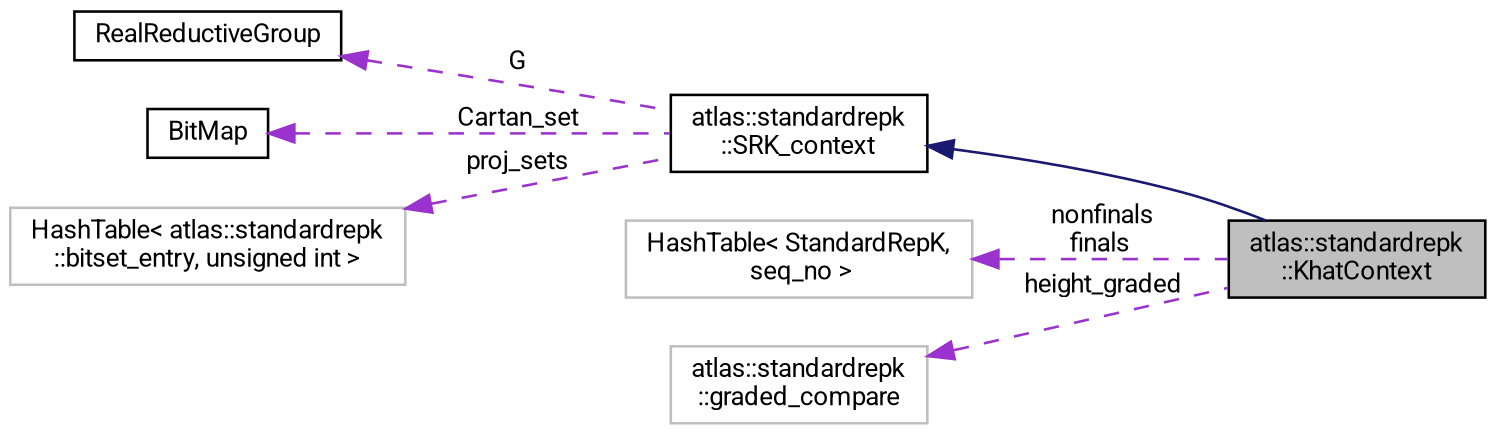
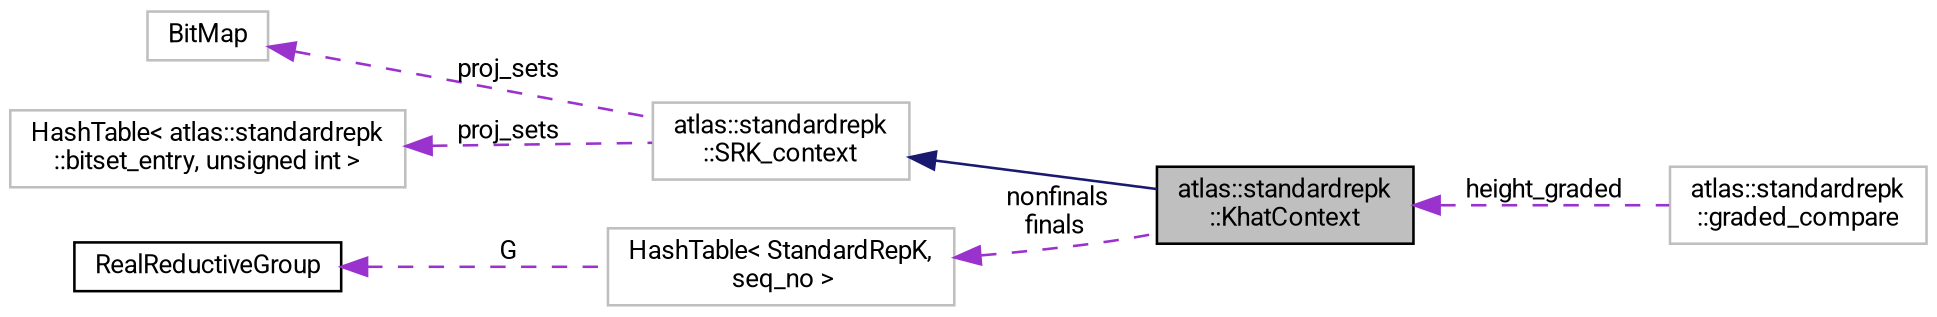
(519, 85) -> (487, 267)
(516, 119) -> (507, 71)
(208, 133) -> (208, 36)
(799, 133) -> (781, 141)
(1091, 319) -> (1555, 205)
